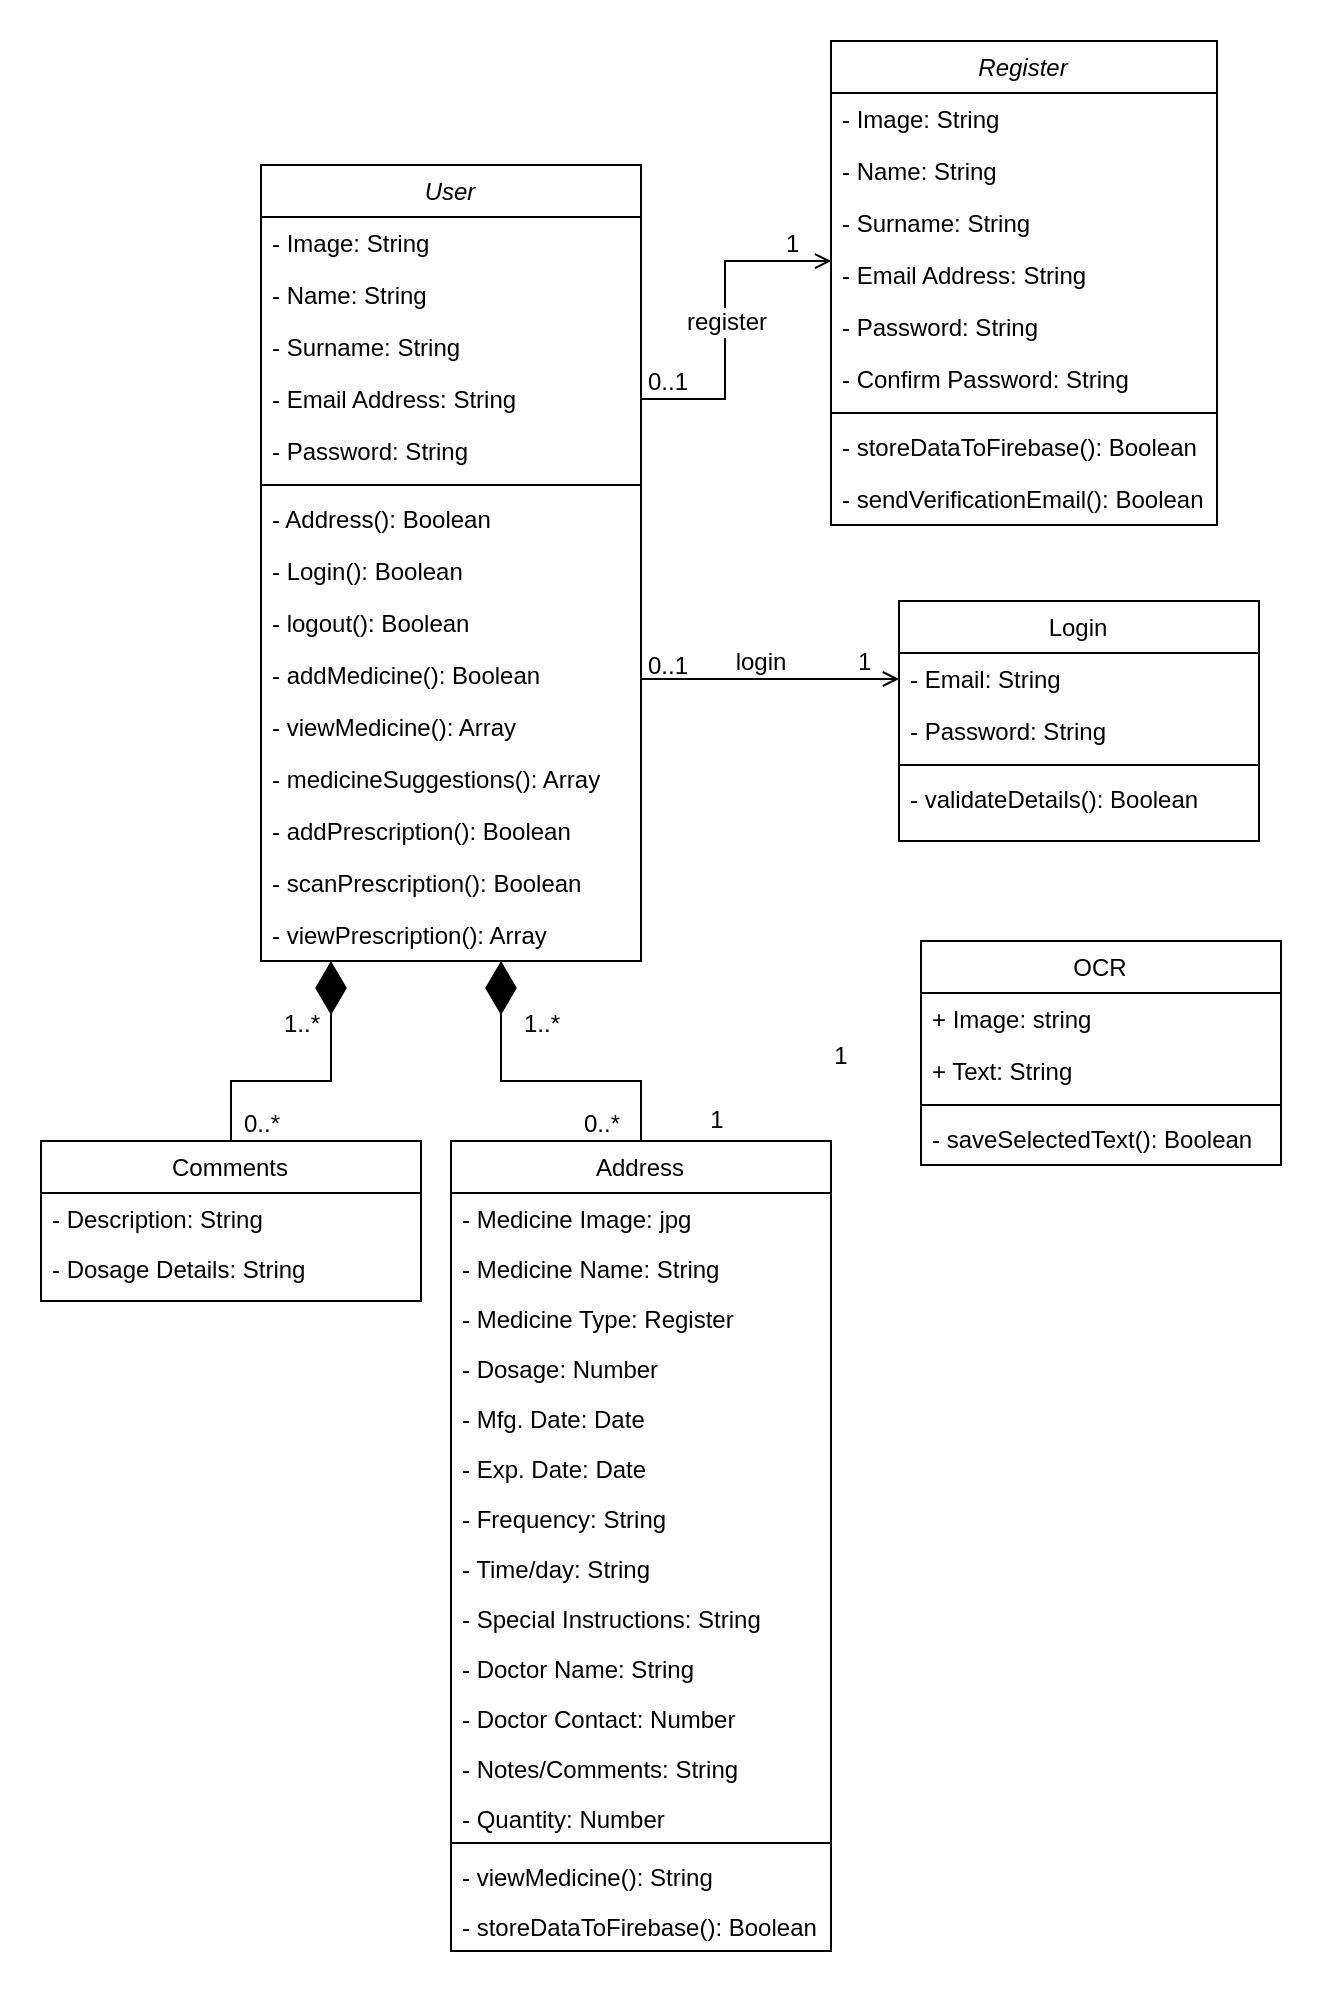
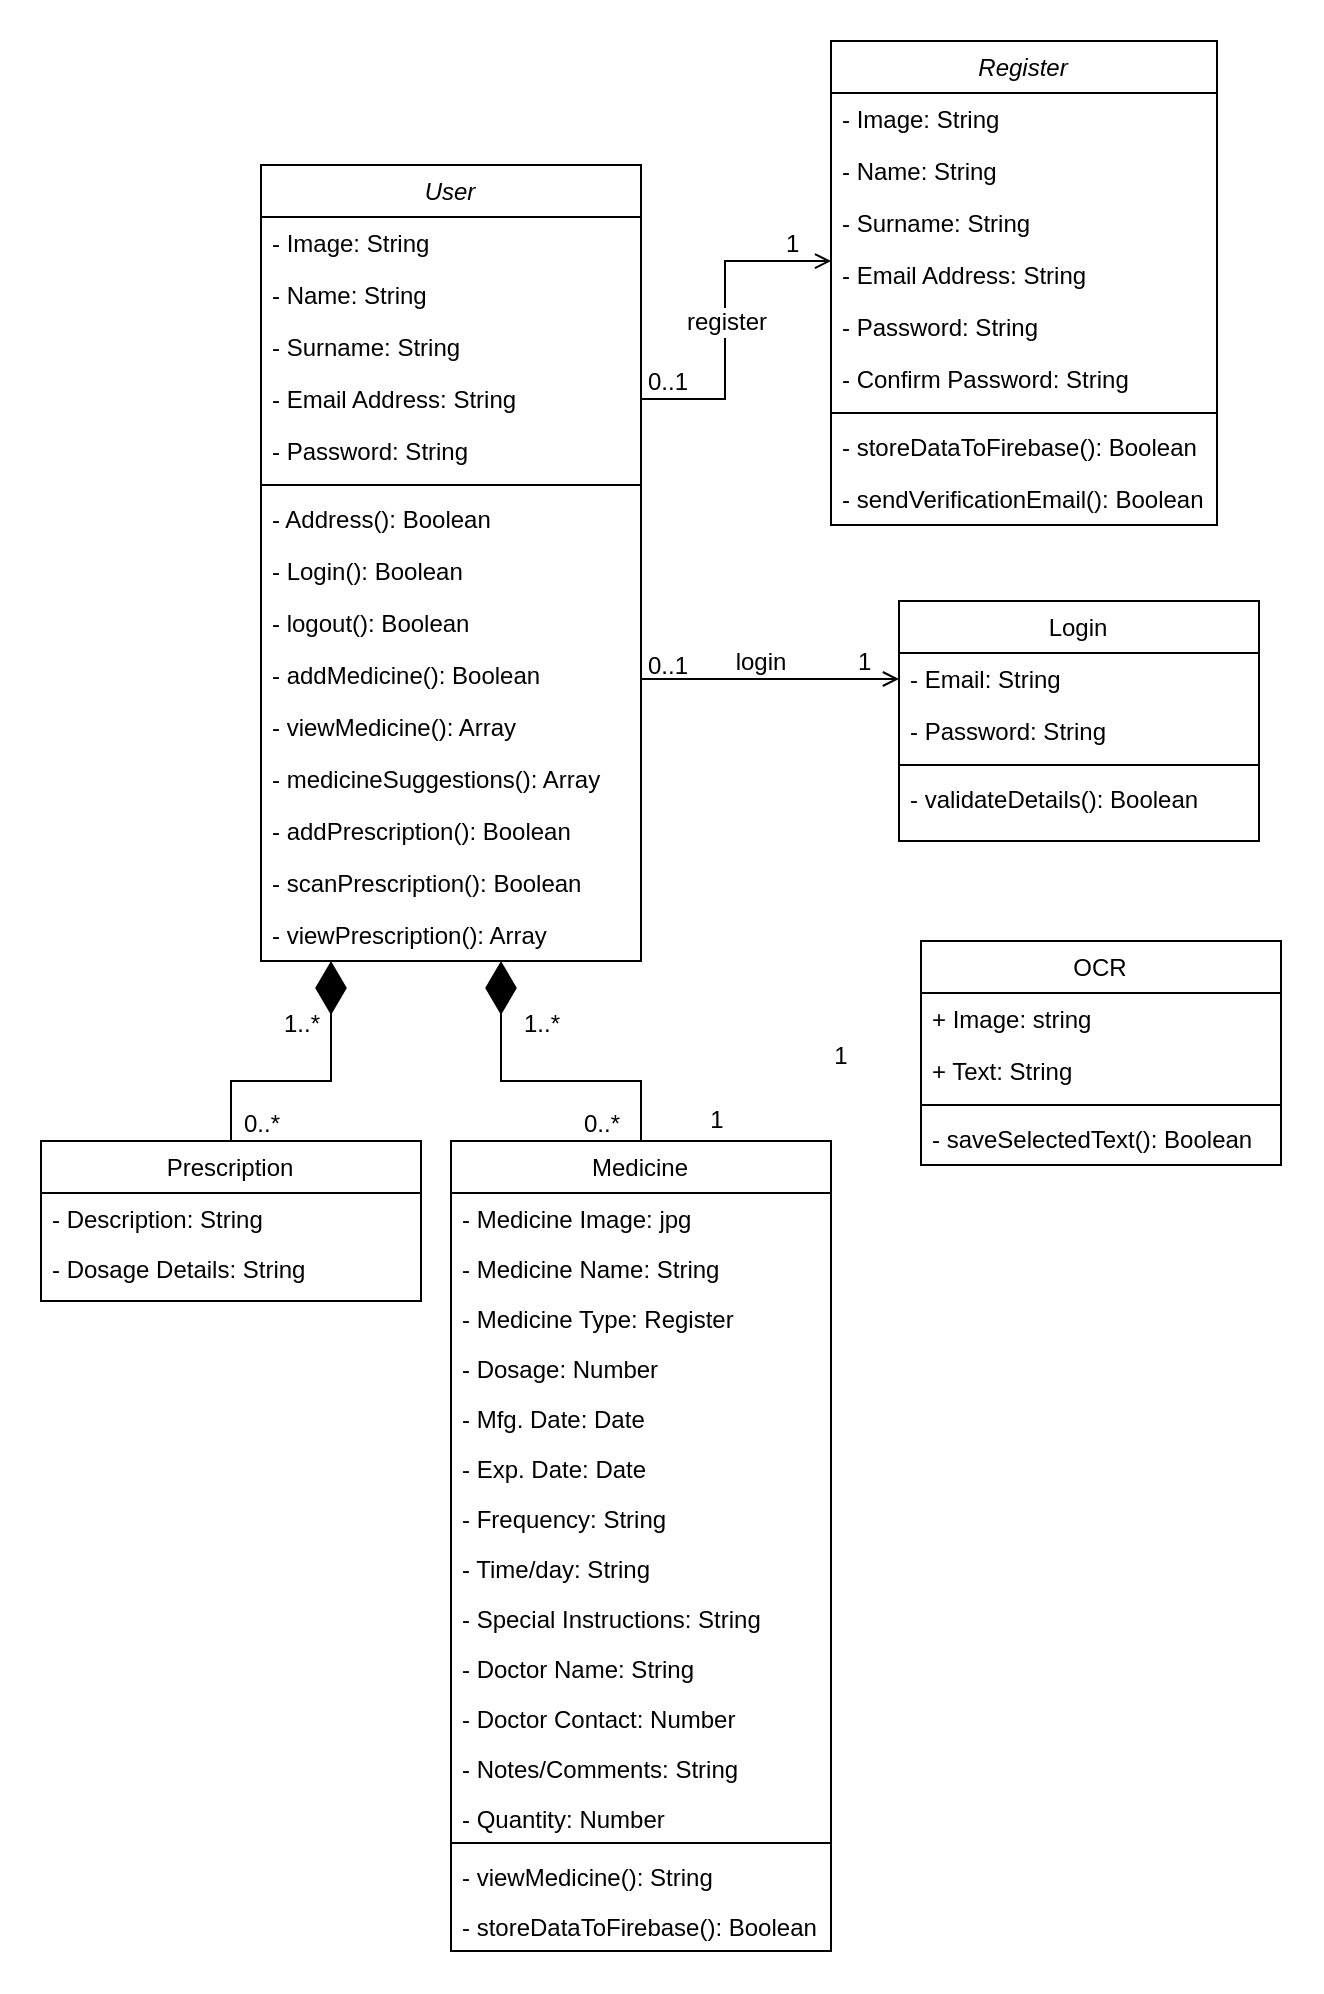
(230, 1168) -> (230, 1168)
(640, 1168) -> (640, 1168)
